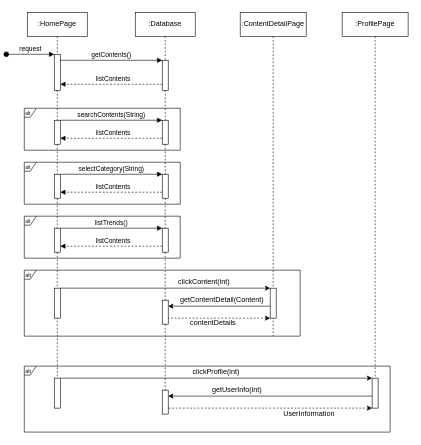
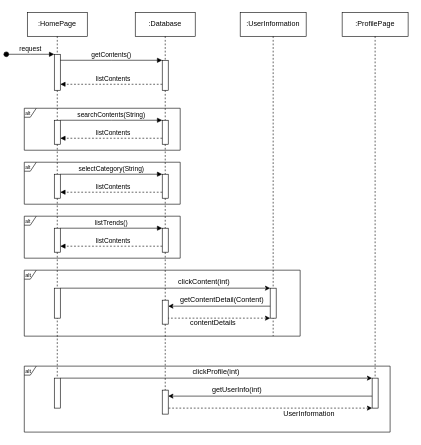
(273, 24) -> (273, 24)
